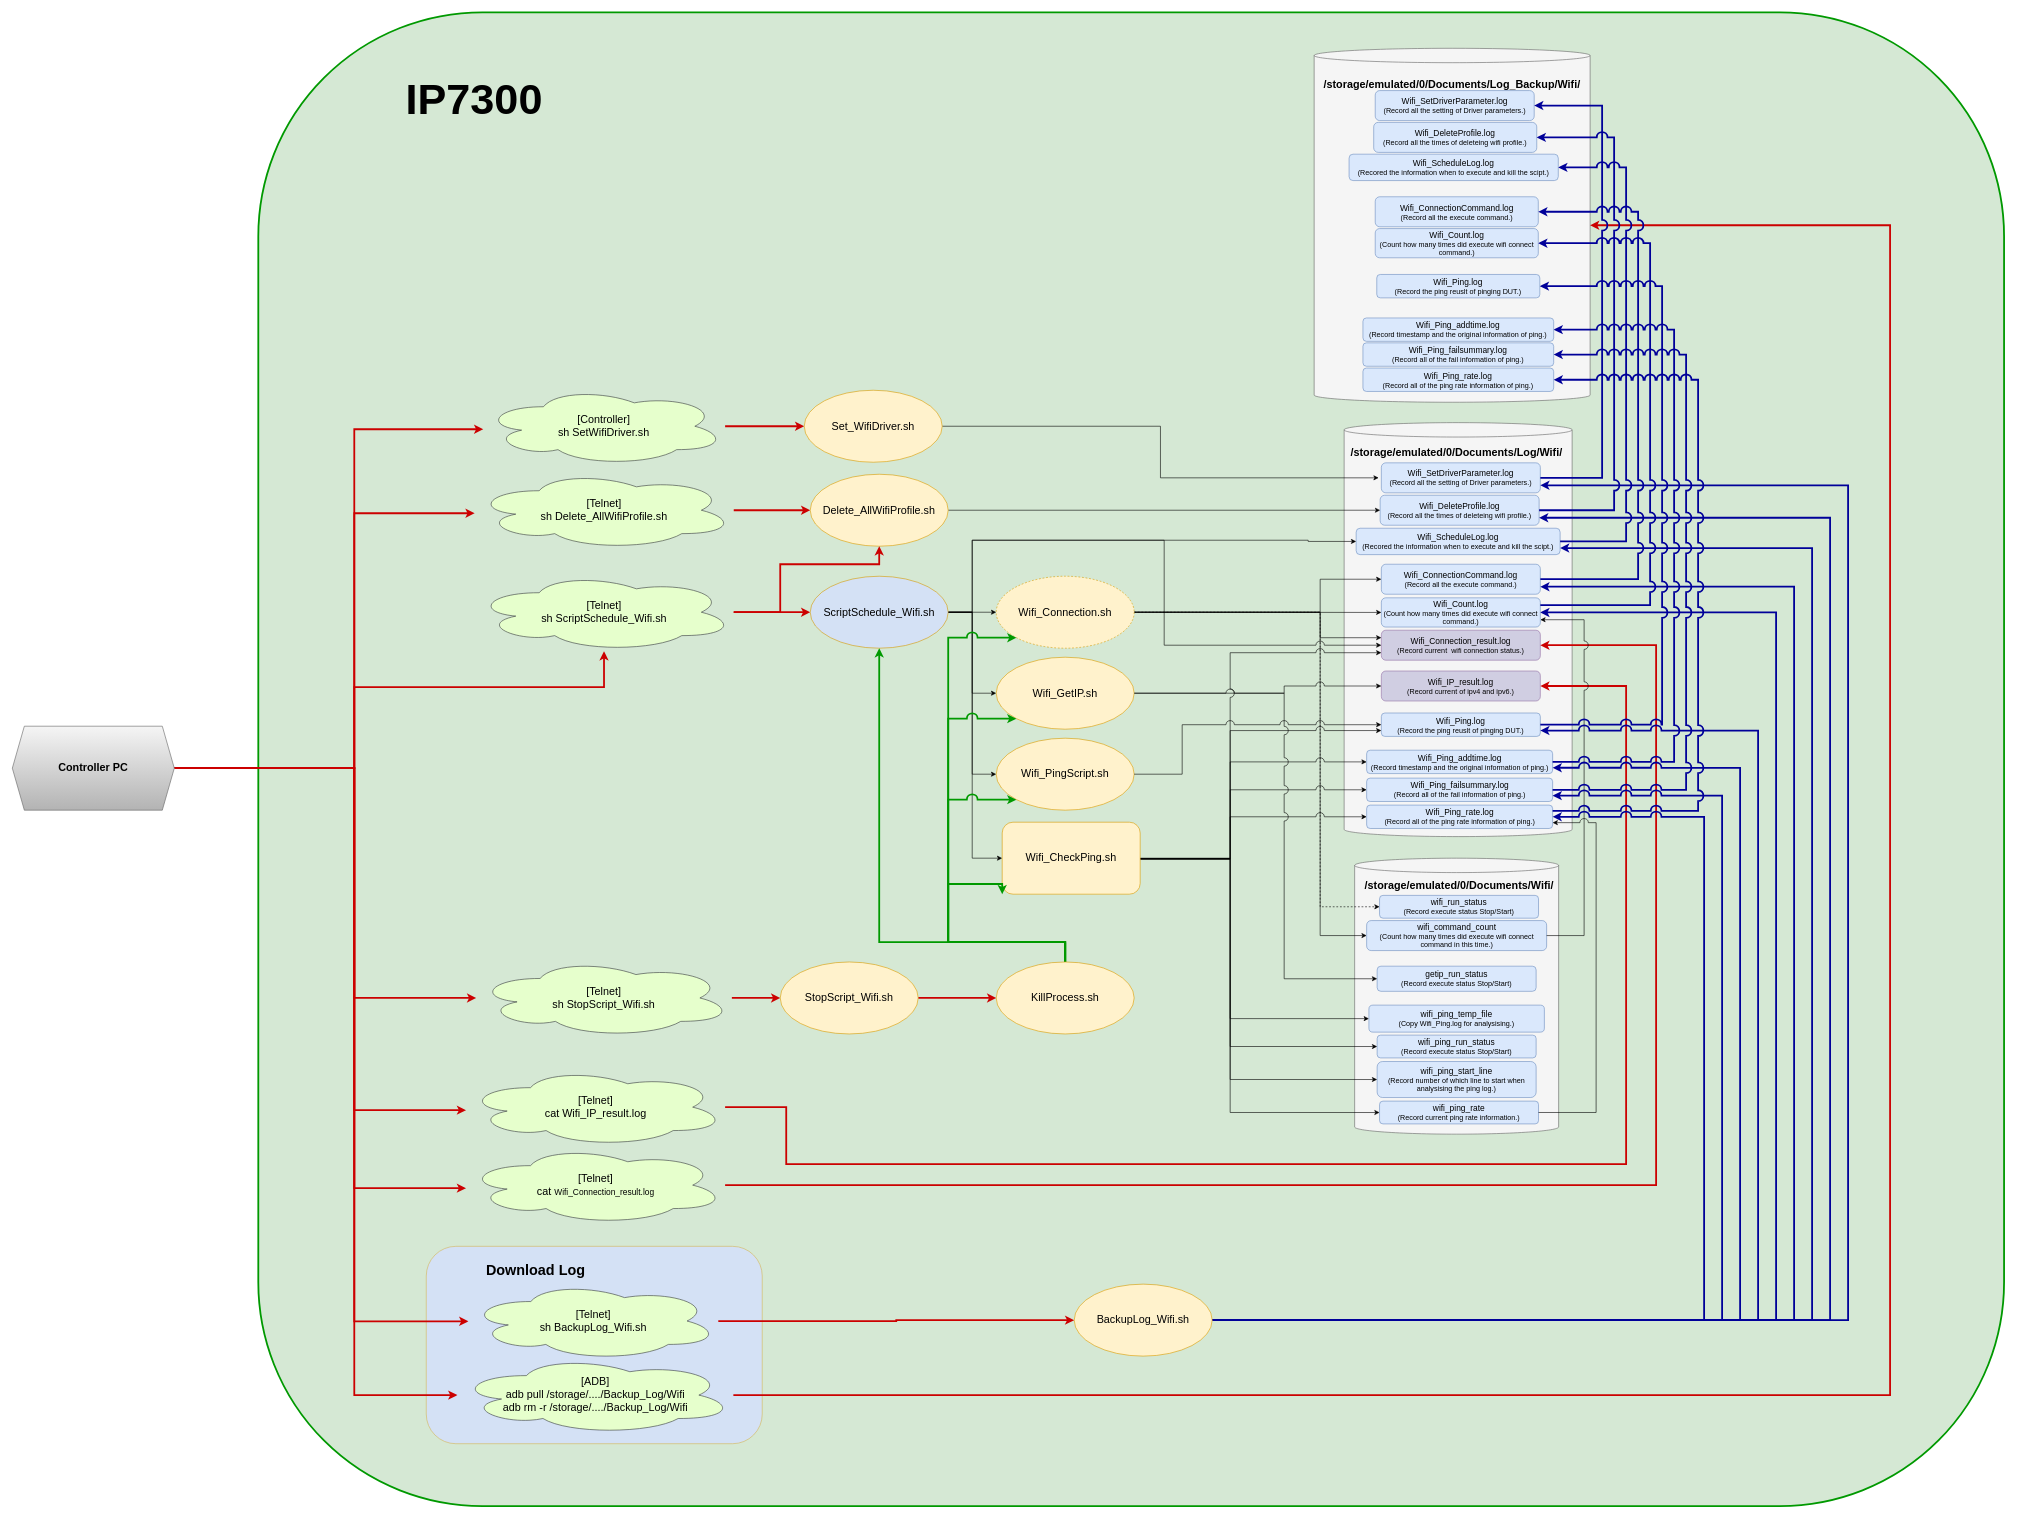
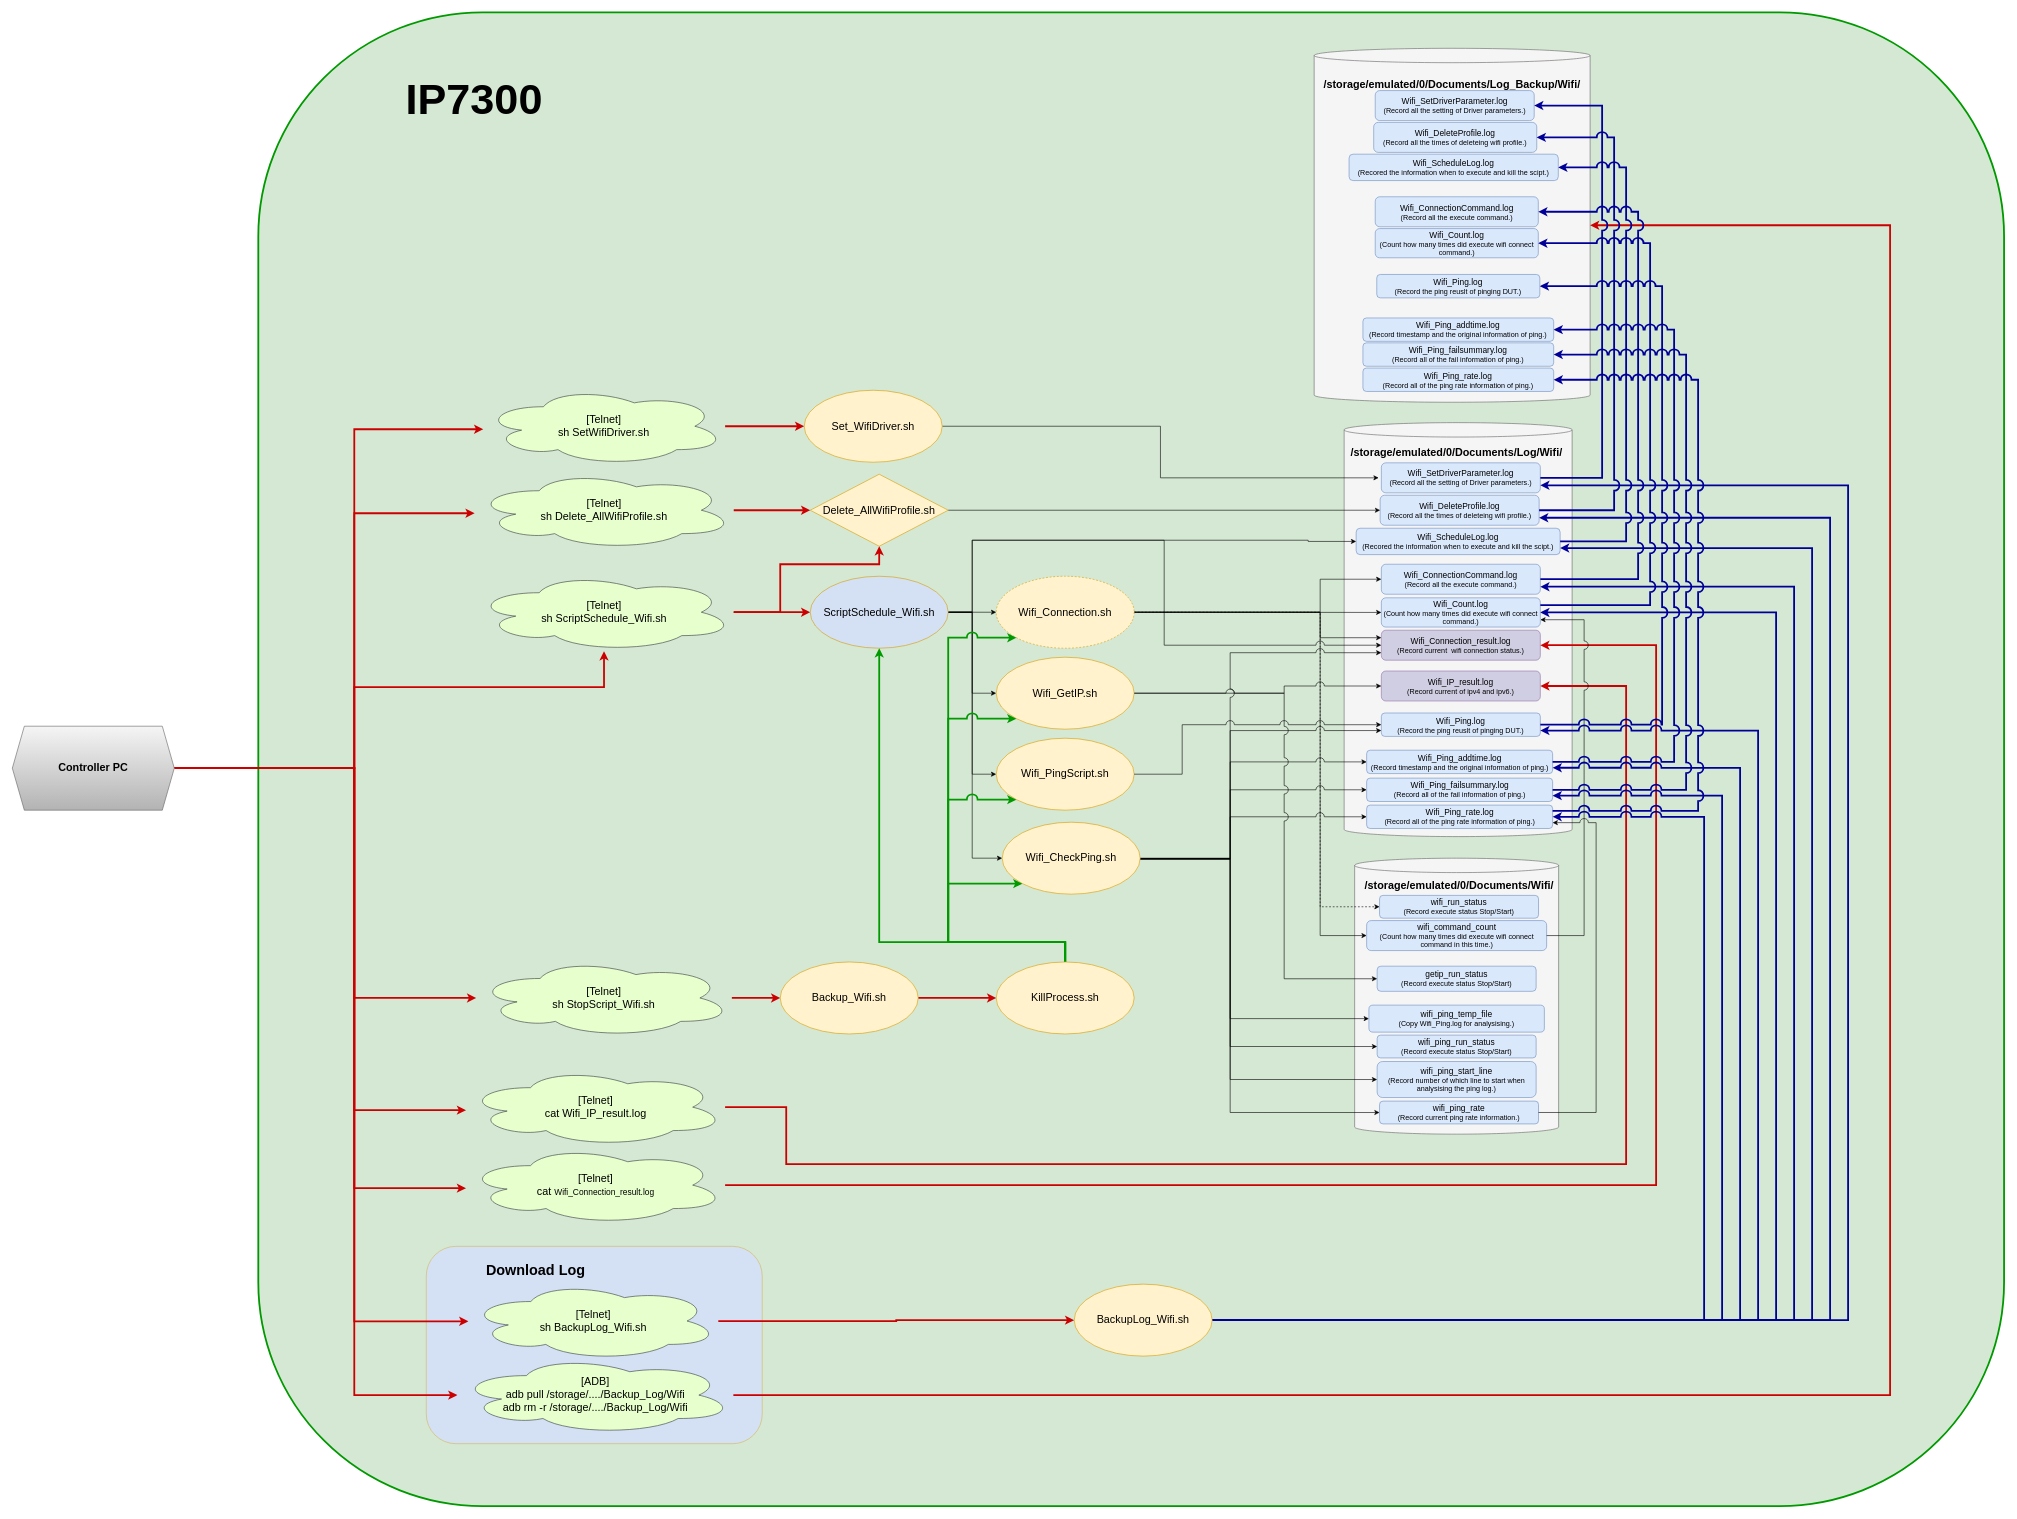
(604, 426) -> (604, 426)
(879, 510) -> (879, 510)
(1071, 858) -> (1071, 858)
(849, 998) -> (849, 998)
